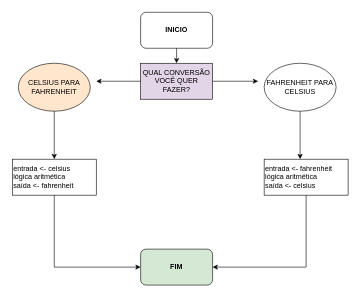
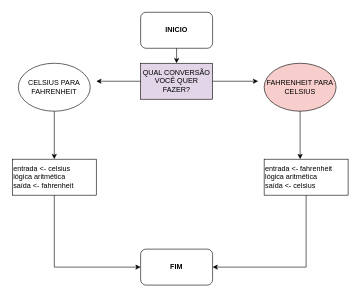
(54, 87) -> (54, 87)
(300, 87) -> (300, 87)
(177, 267) -> (177, 267)
